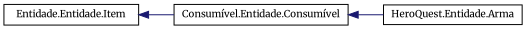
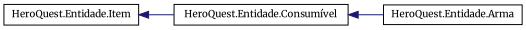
(71, 15) -> (71, 15)
(261, 15) -> (261, 15)
